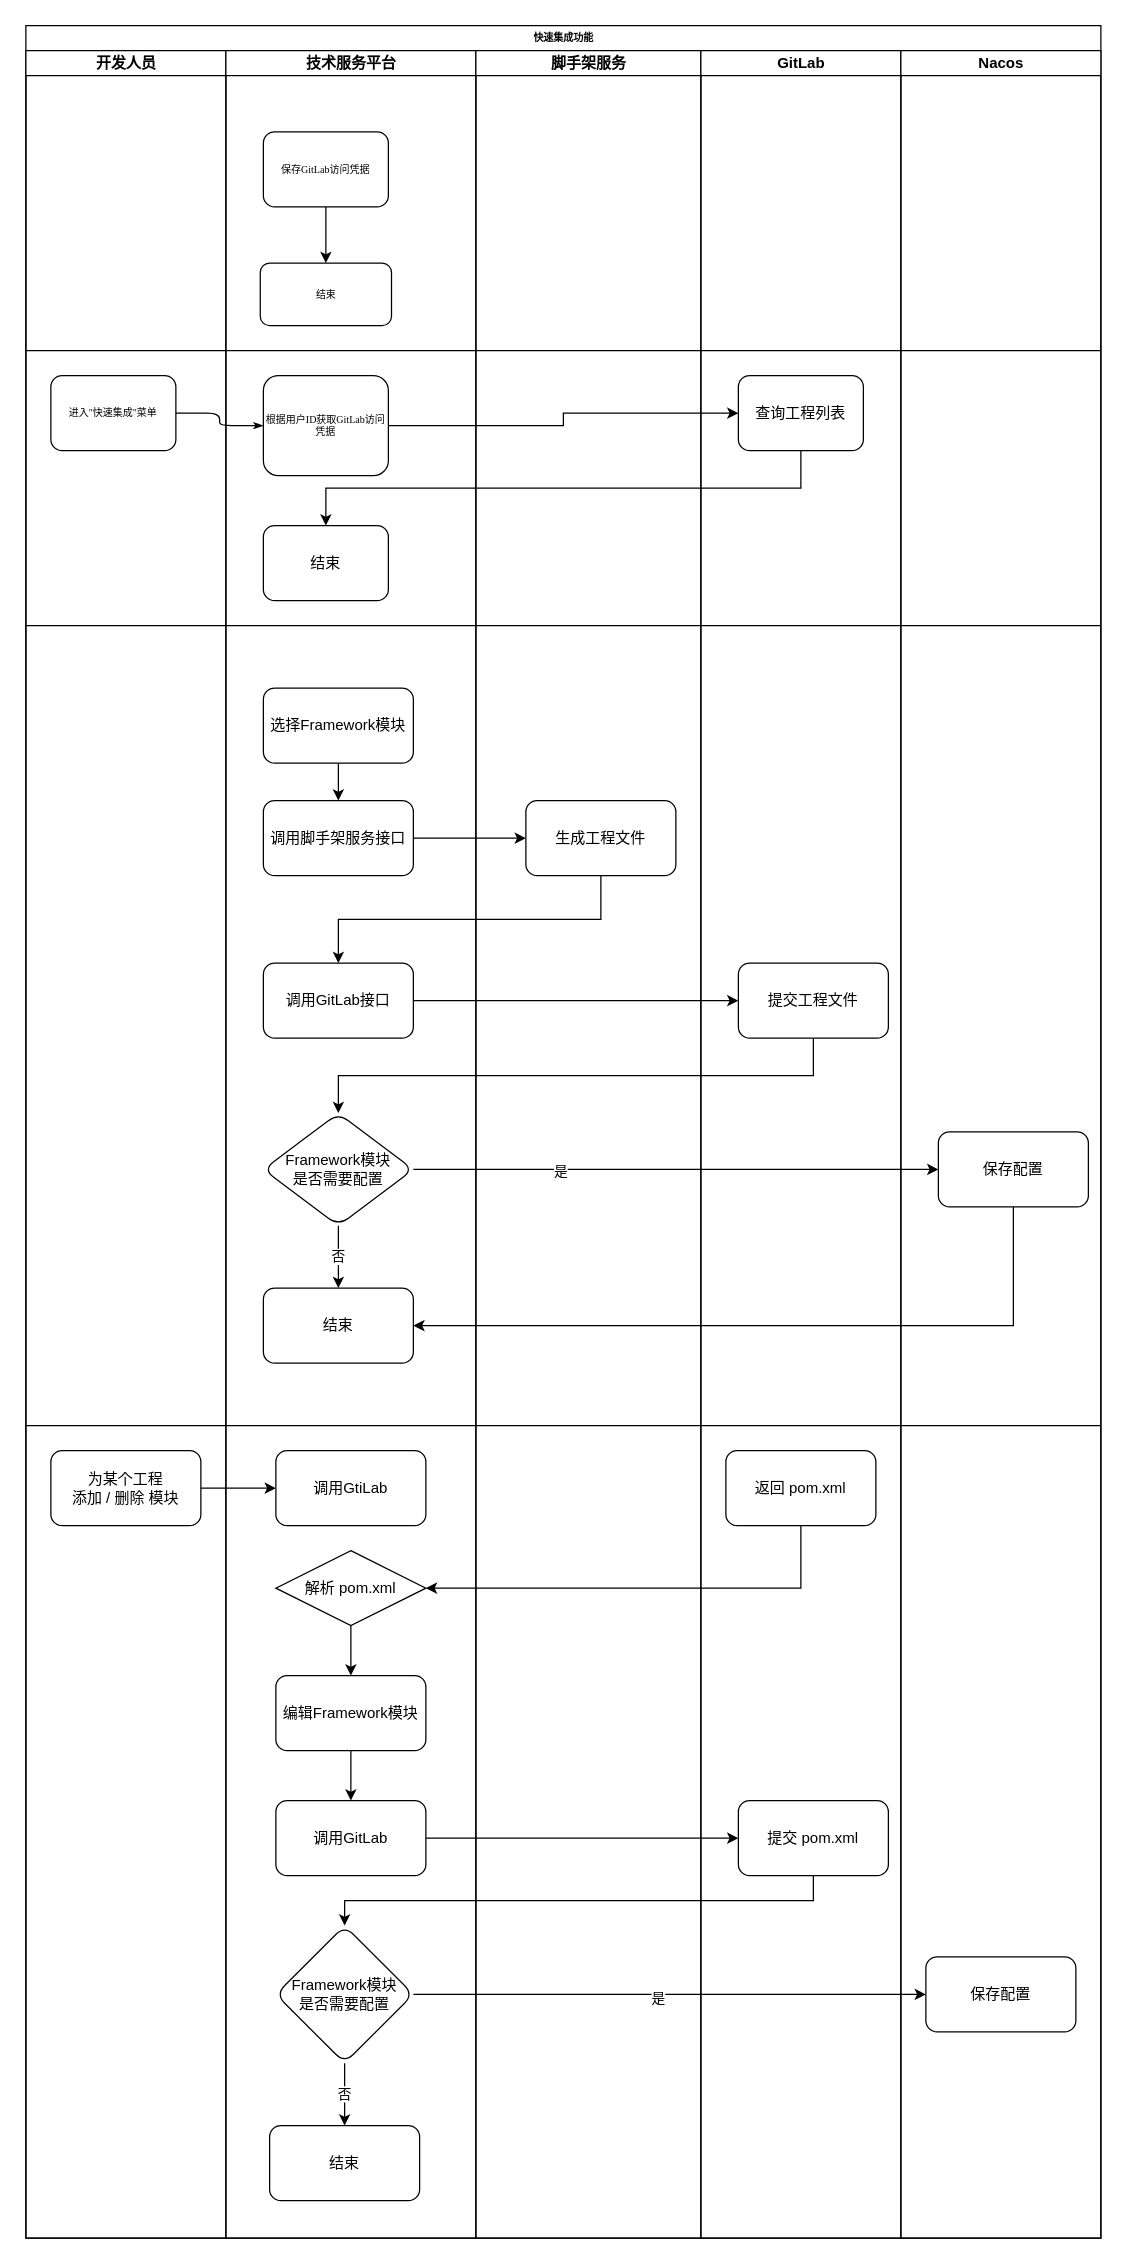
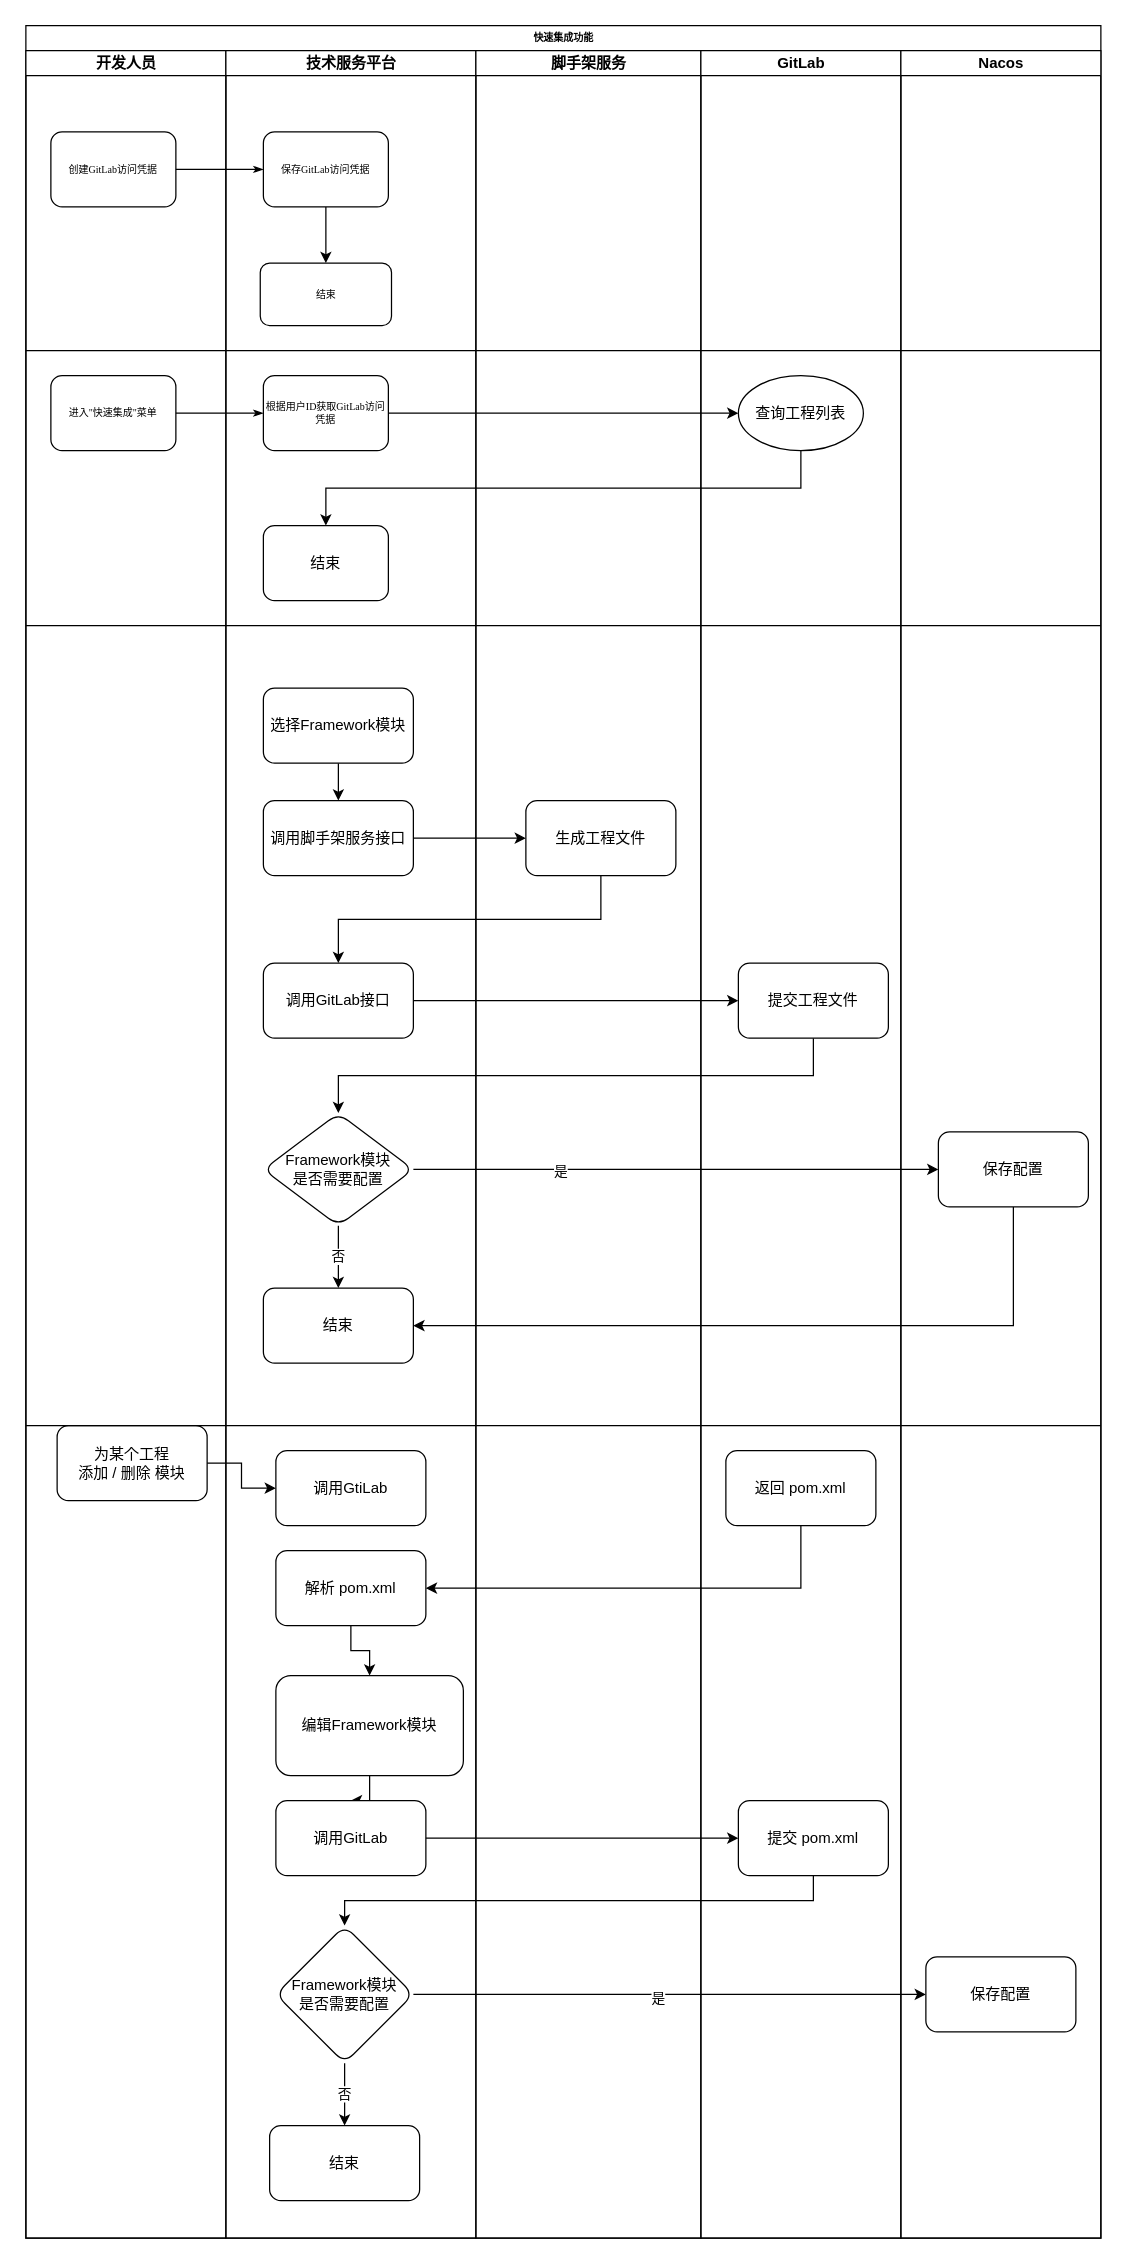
none -> (113, 169)
none -> (216, 169)
(801, 413) -> (801, 413)
(326, 426) -> (326, 413)
(126, 1488) -> (132, 1463)
(351, 1588) -> (351, 1588)
(351, 1713) -> (369, 1726)
